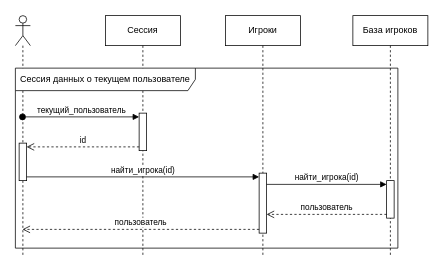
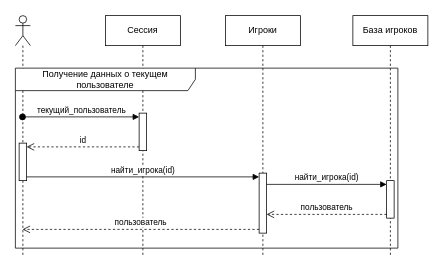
(105, 79) -> (105, 79)
